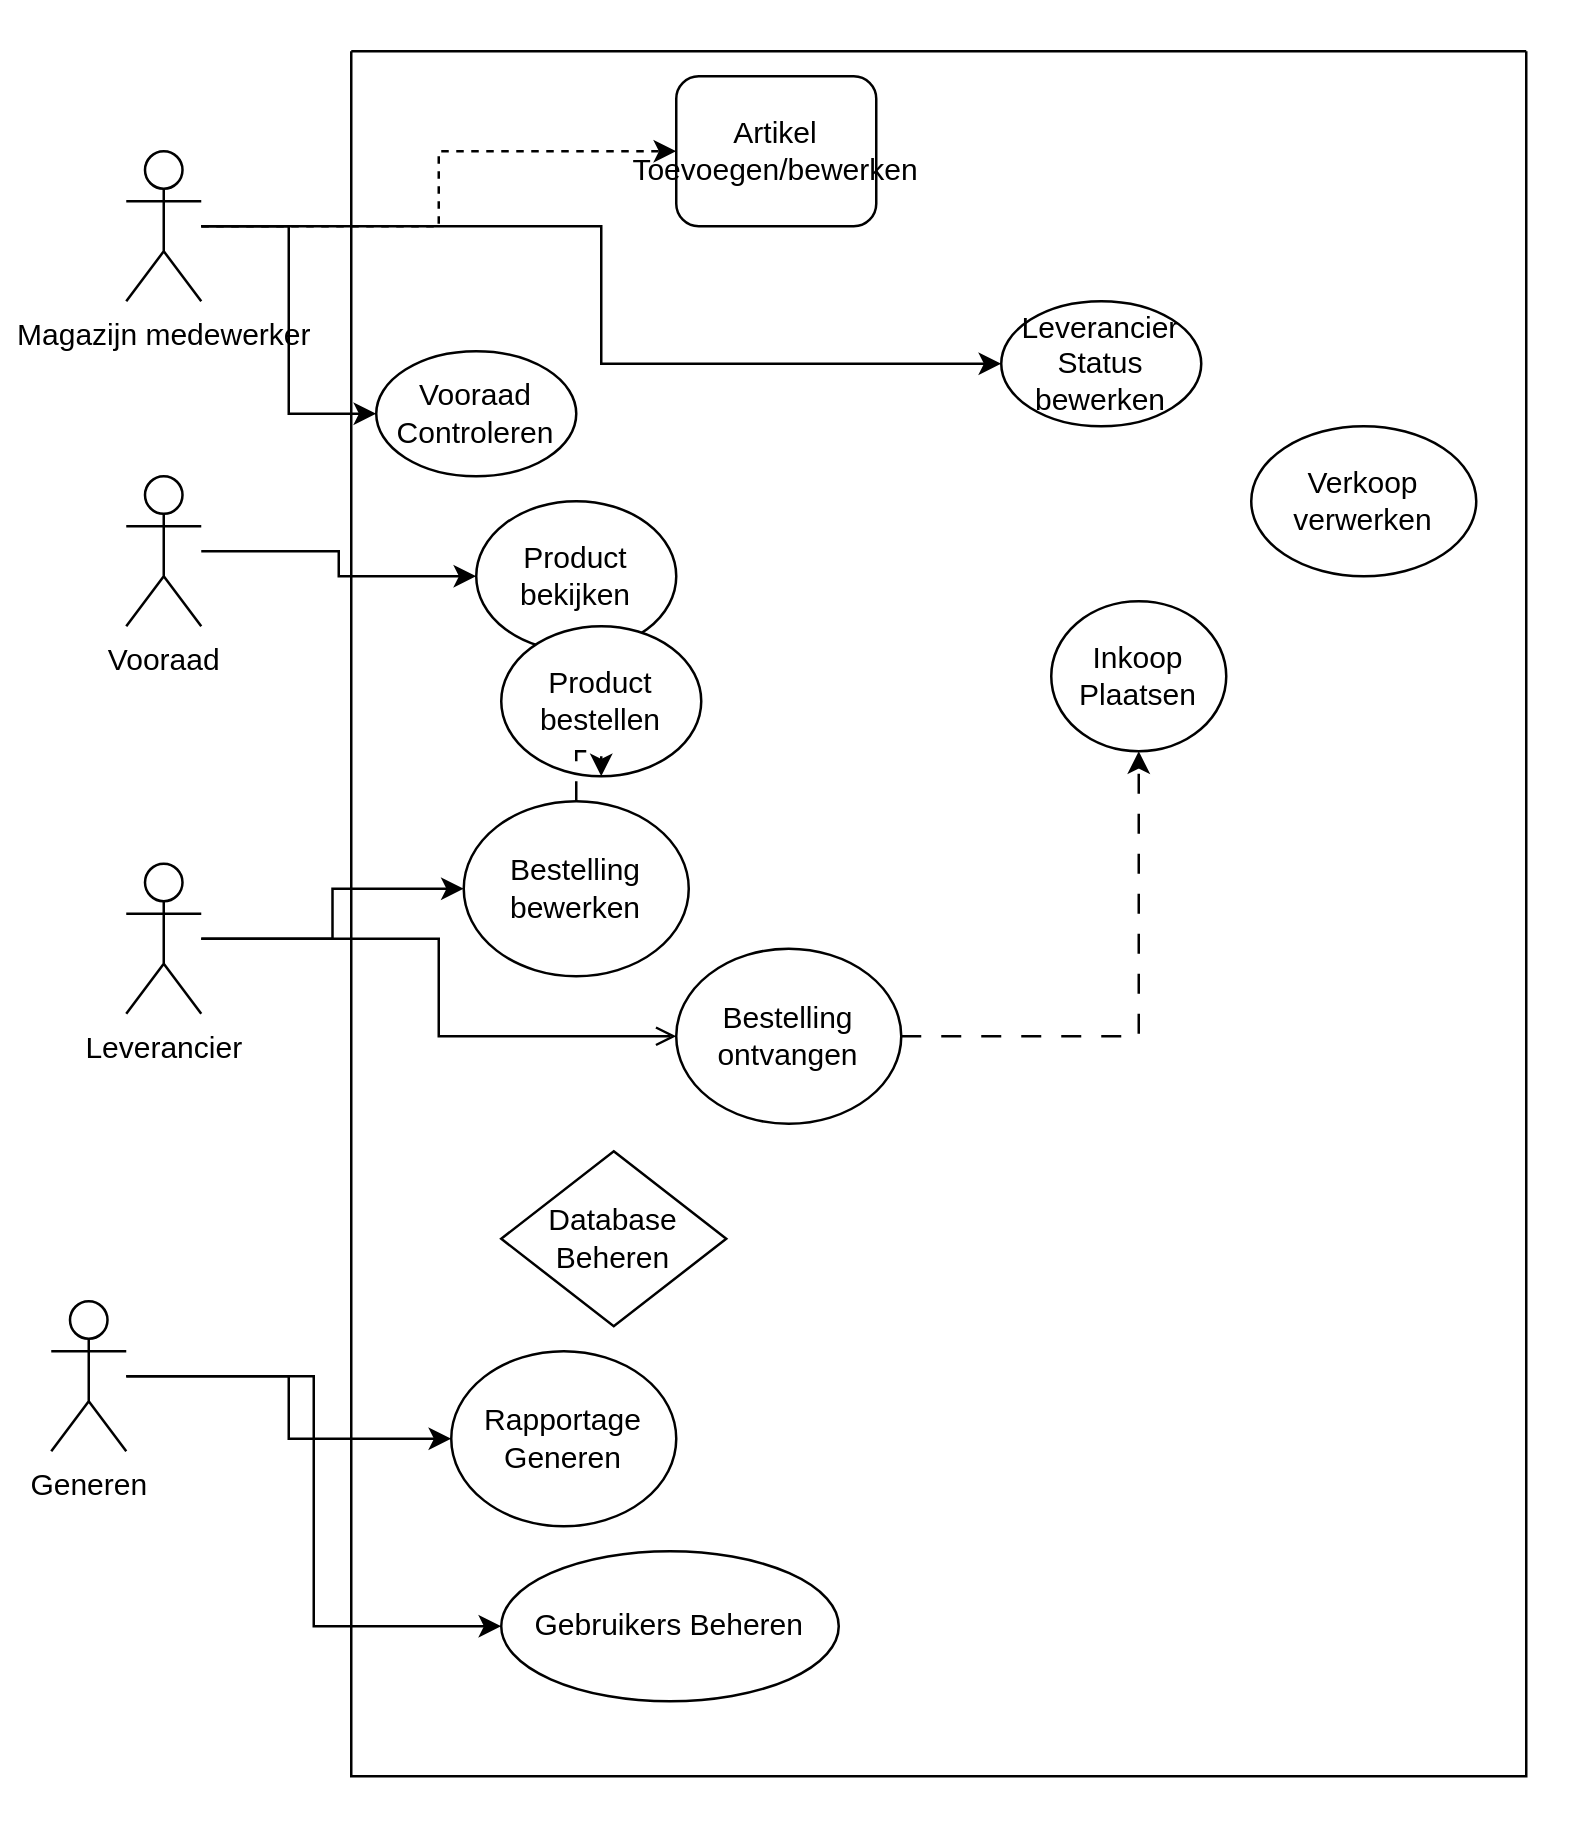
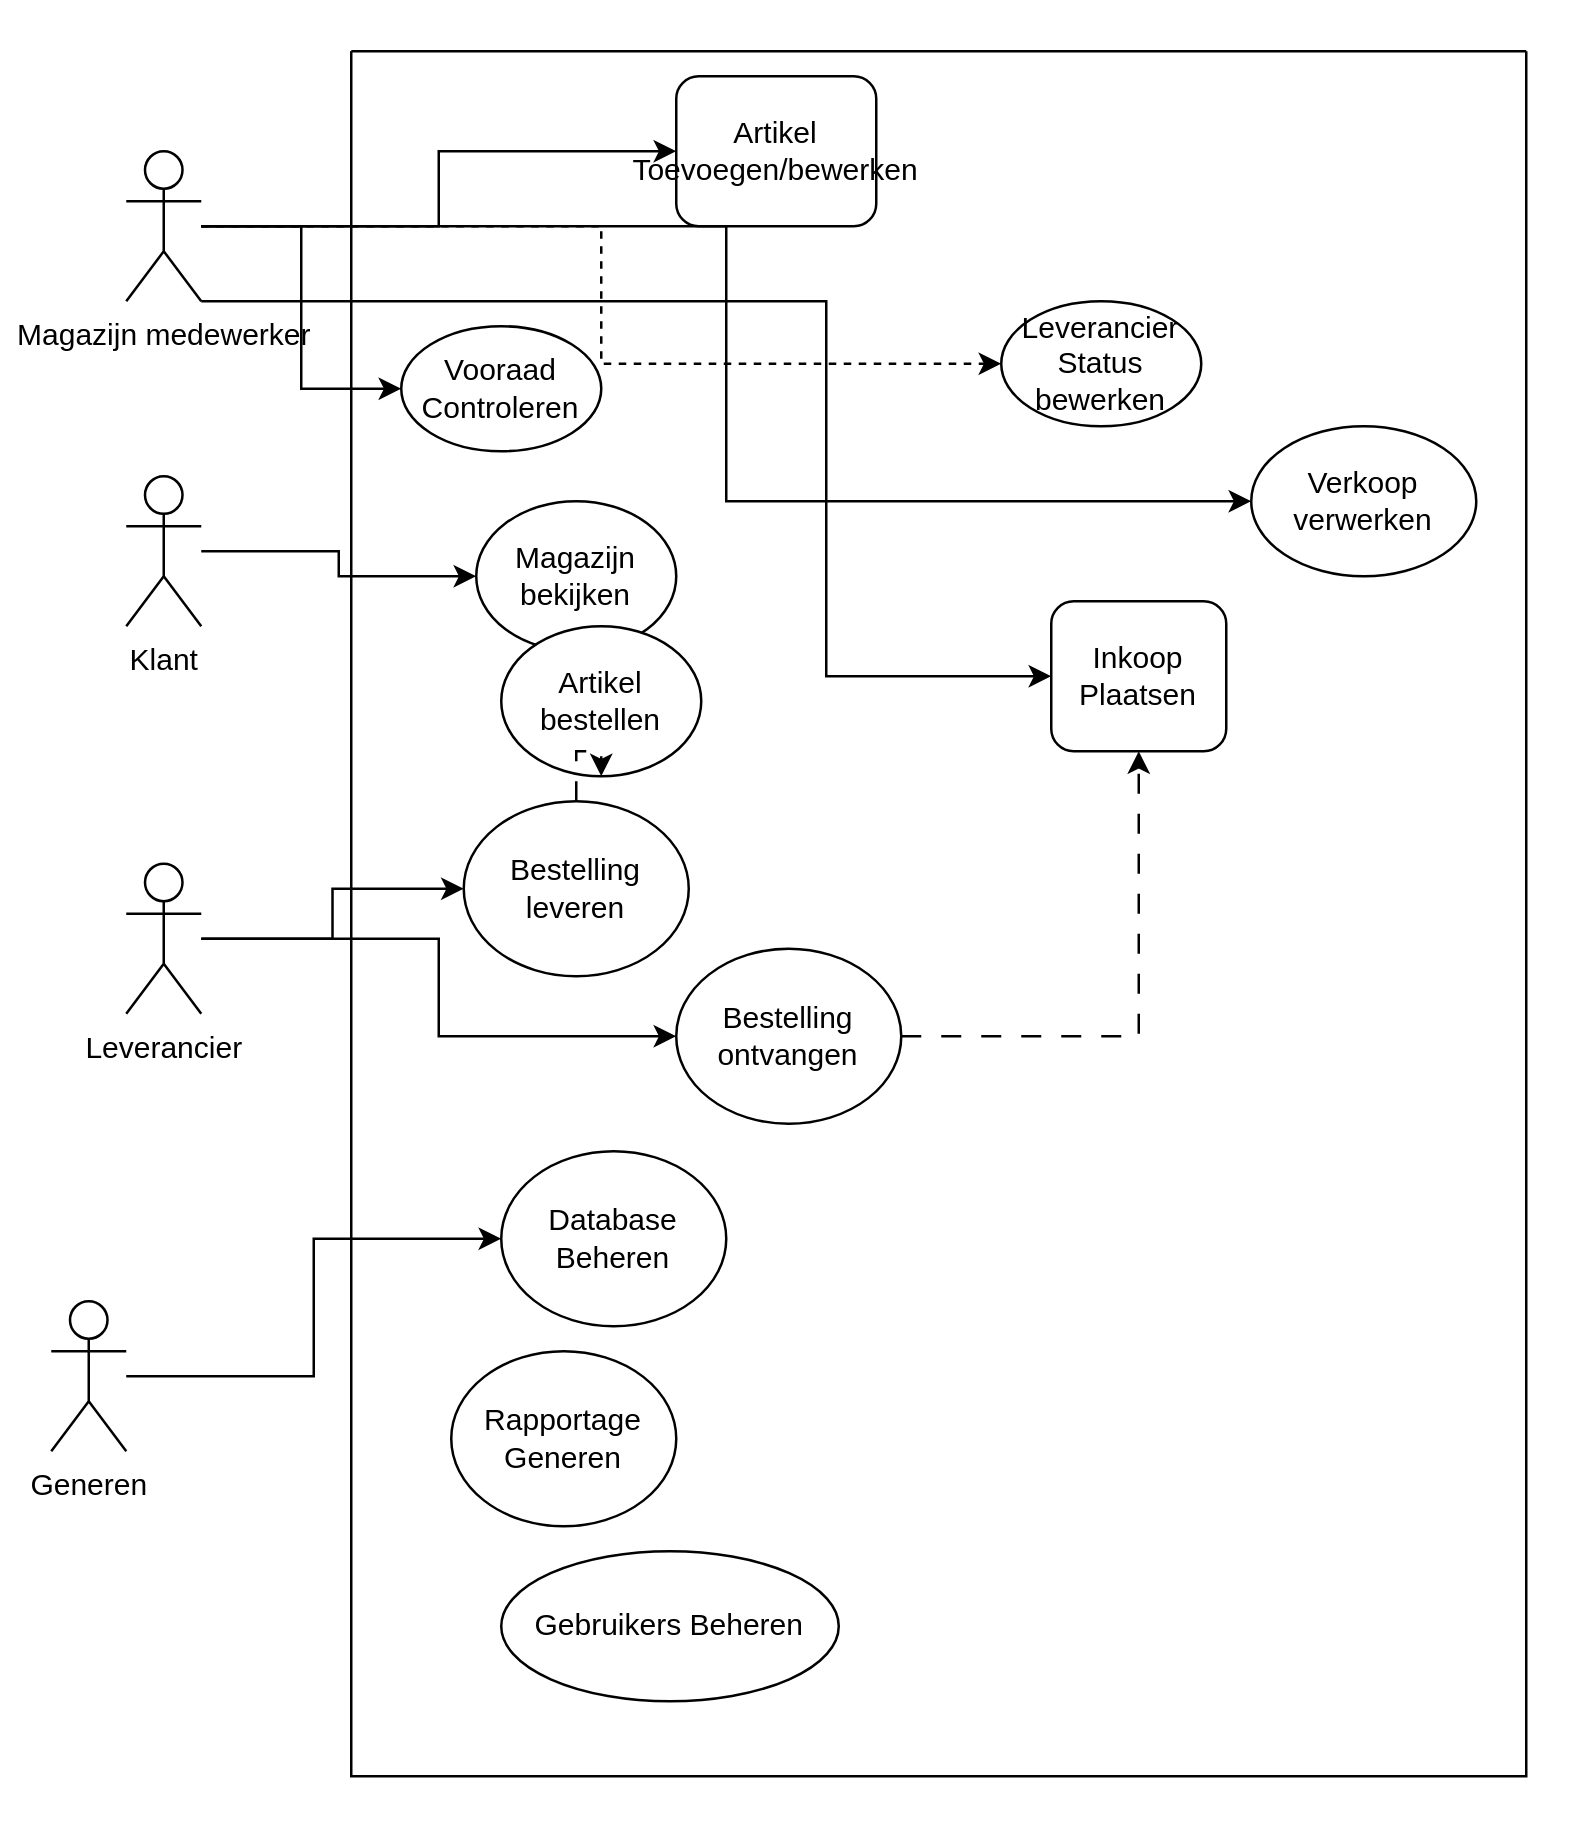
(510, 151) -> (510, 151)
(632, 364) -> (632, 364)
(476, 414) -> (501, 389)
none -> (1033, 501)
(576, 576) -> (576, 576)
(165, 662) -> (165, 662)
none -> (845, 676)
(1139, 676) -> (1139, 676)
(601, 701) -> (601, 701)
(576, 889) -> (576, 889)
(662, 1036) -> (658, 1036)
(614, 1239) -> (614, 1239)
none -> (314, 1291)
(395, 1439) -> none
(314, 1551) -> none
